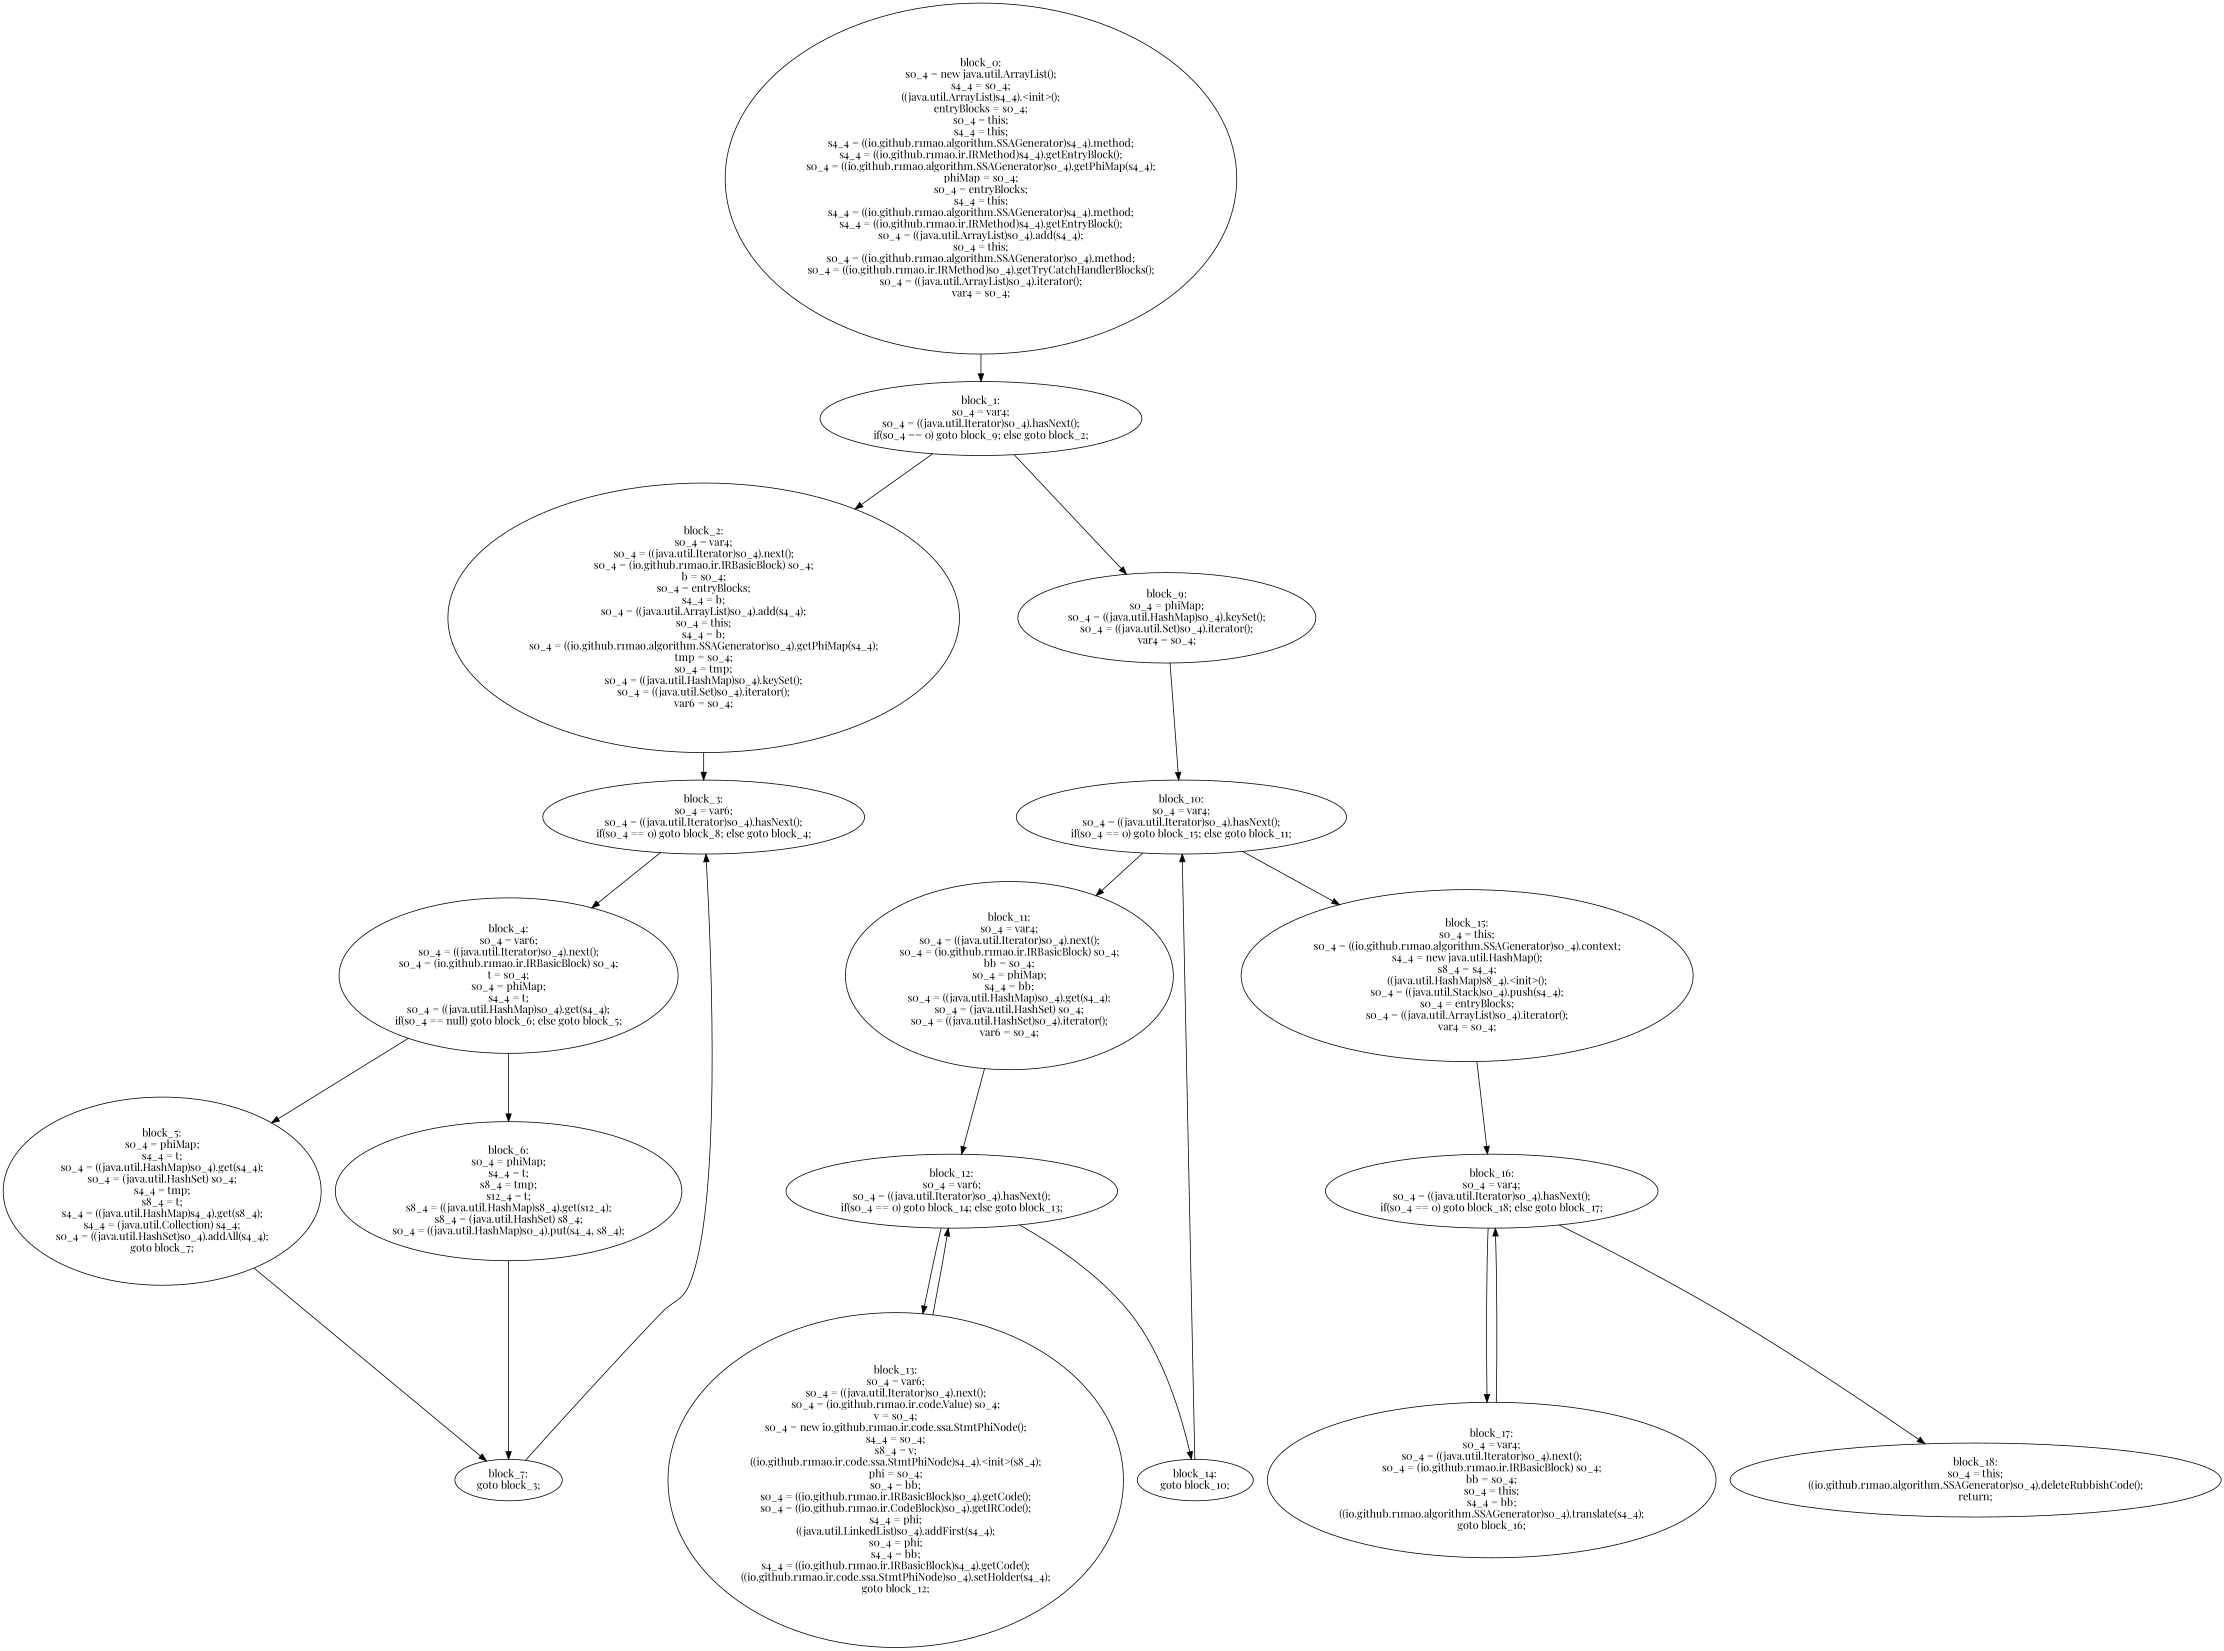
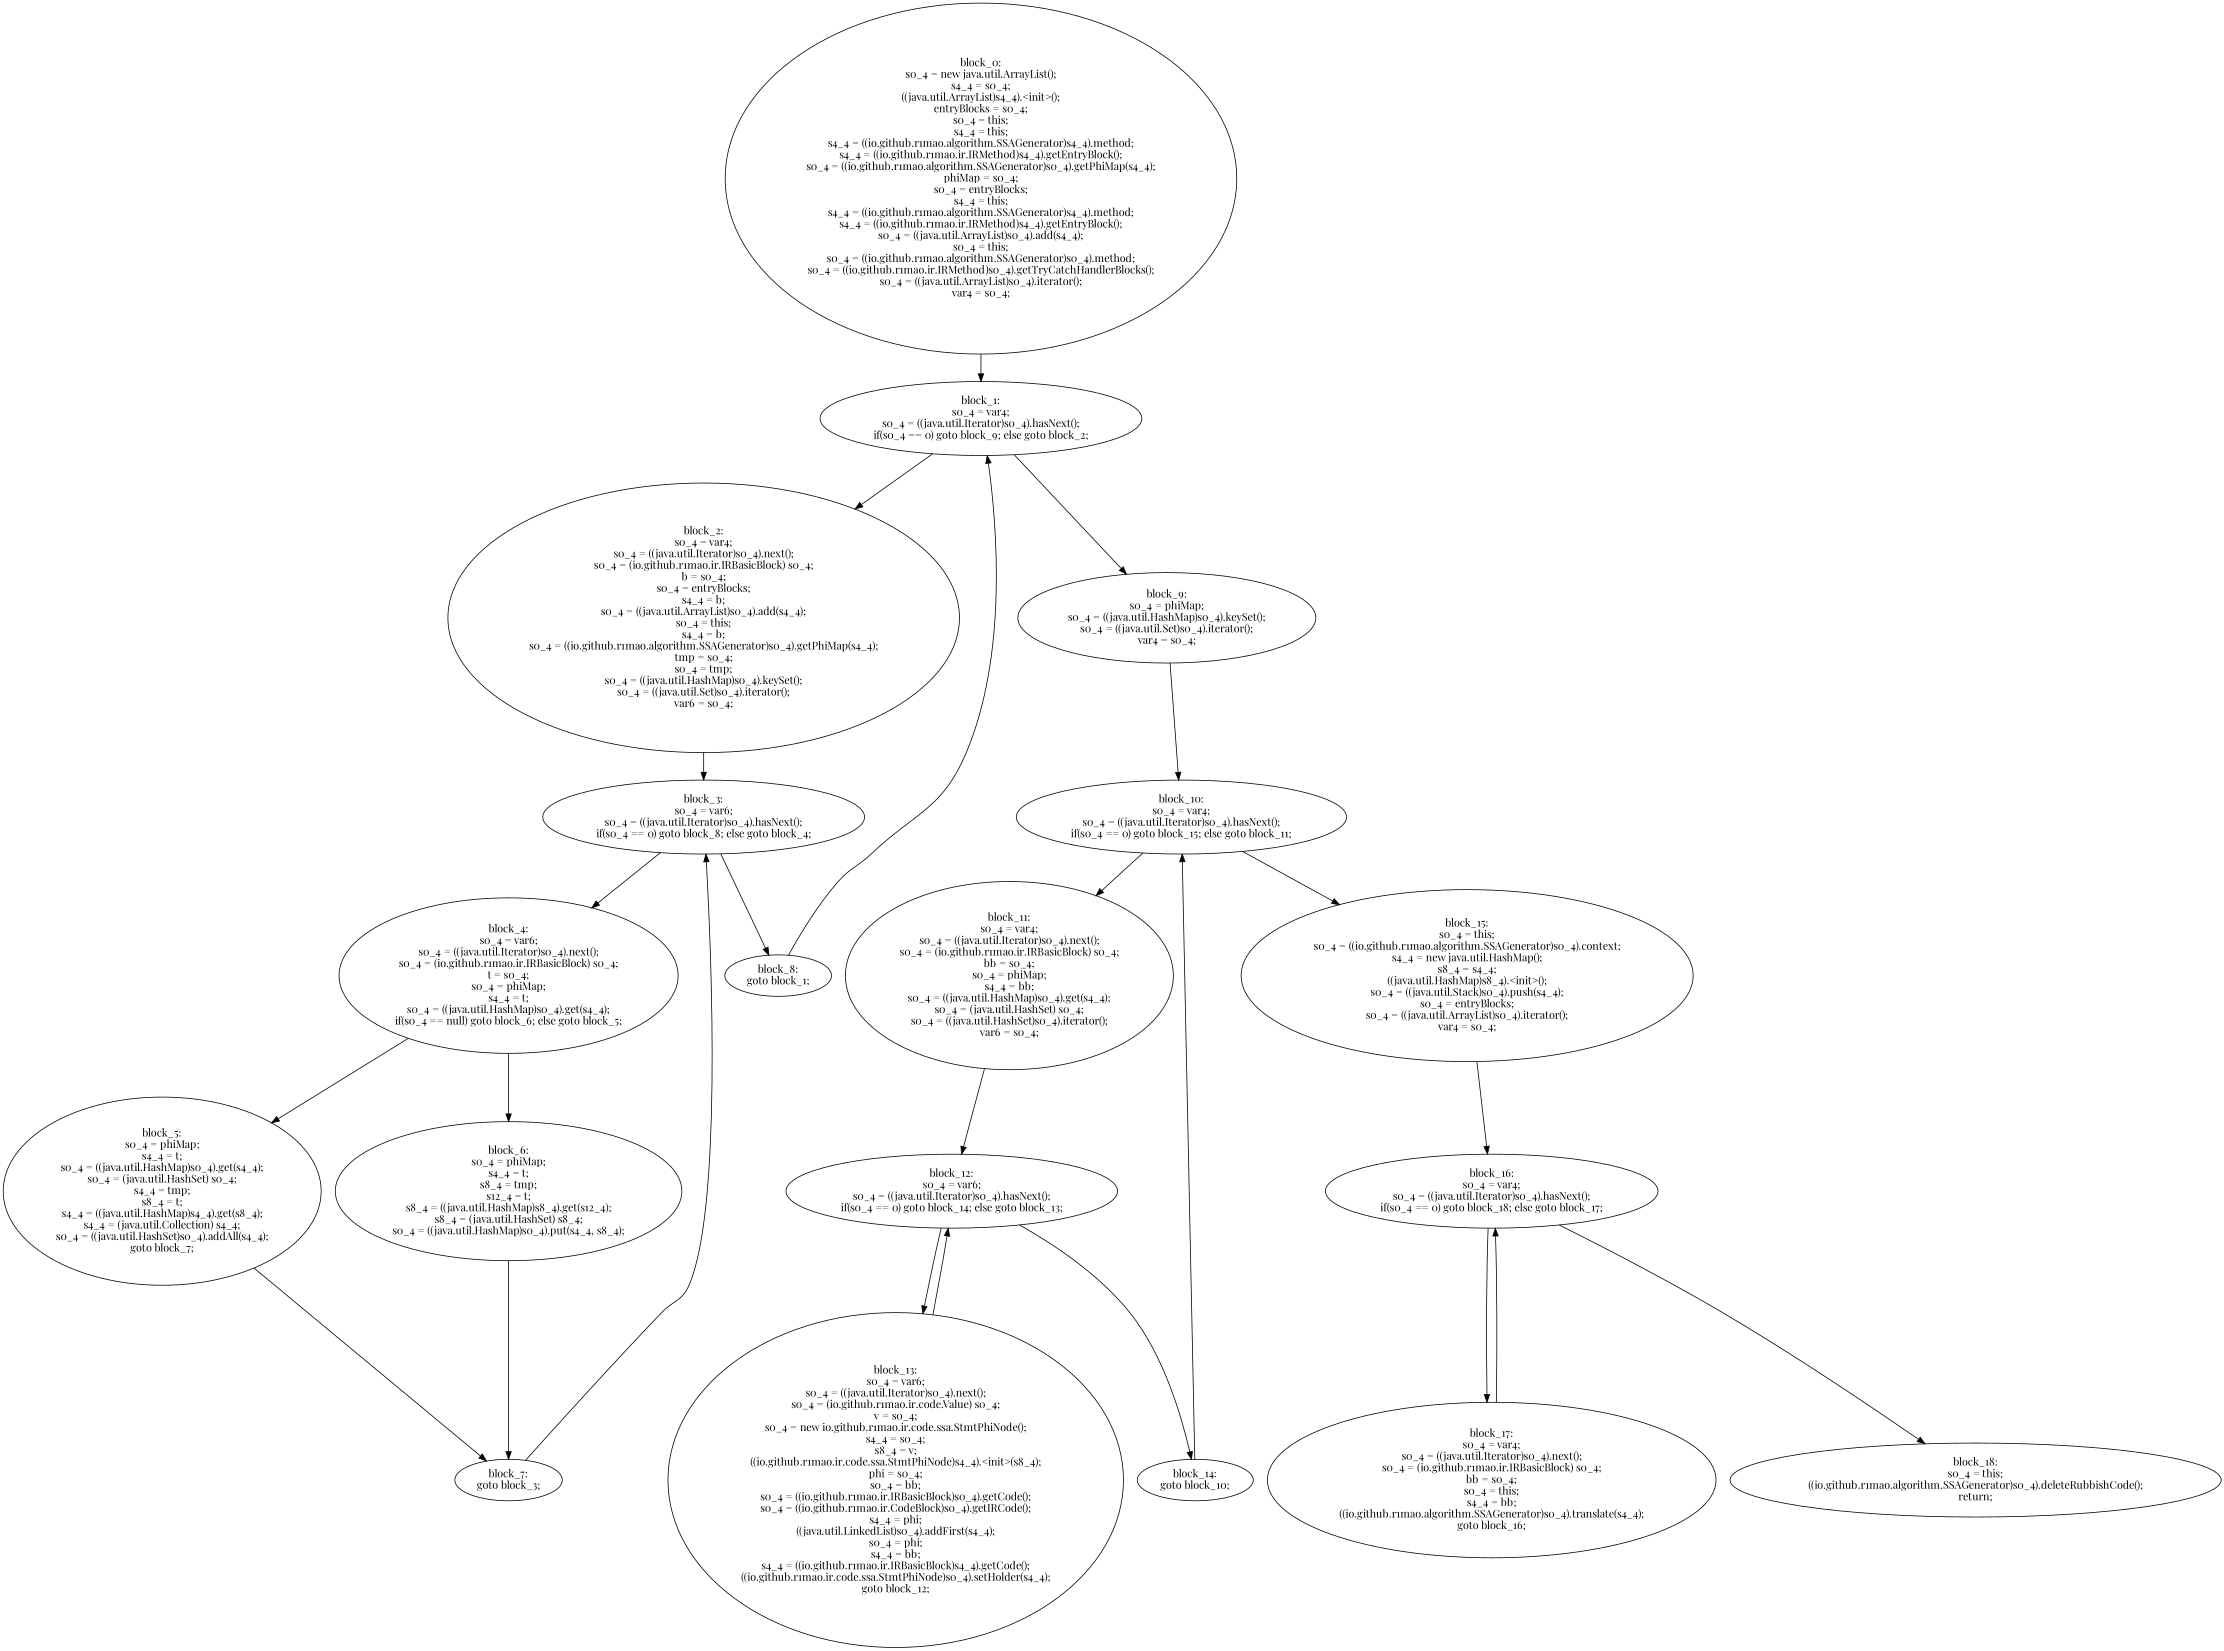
none -> (778, 976)
